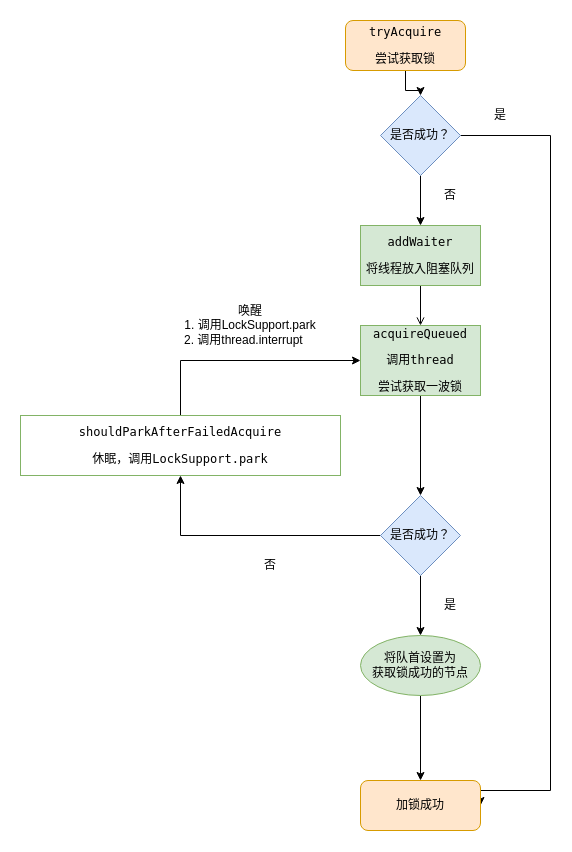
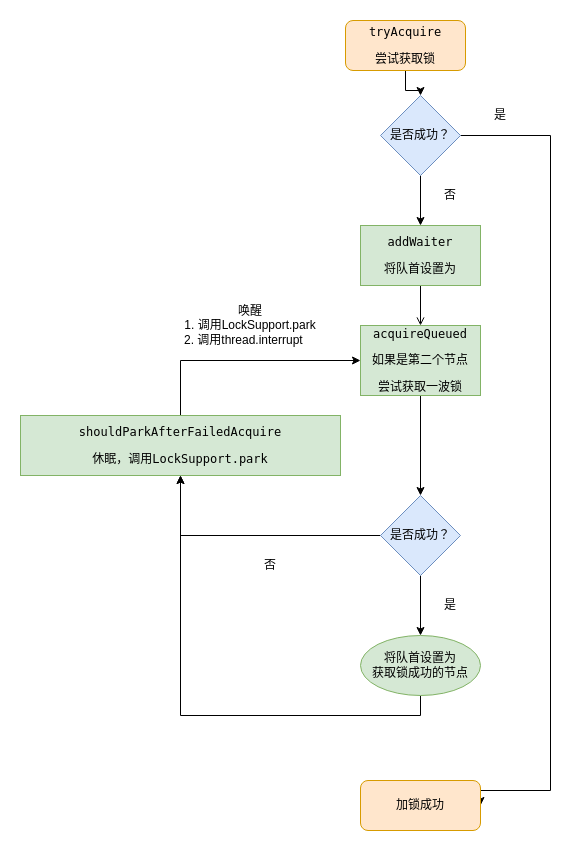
(421, 256) -> (421, 256)
(421, 361) -> (421, 361)
(181, 446) -> (181, 446)
(421, 743) -> (213, 716)
